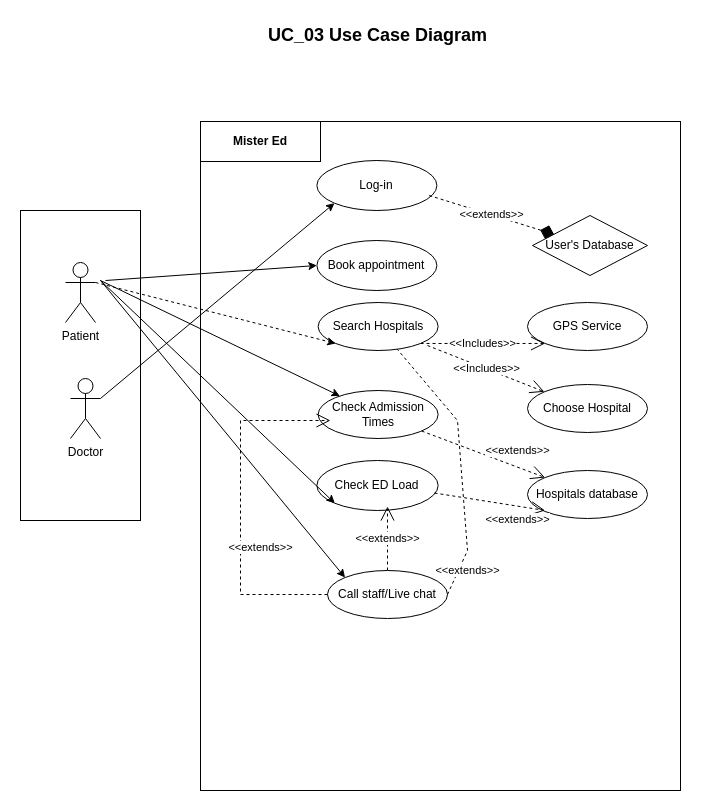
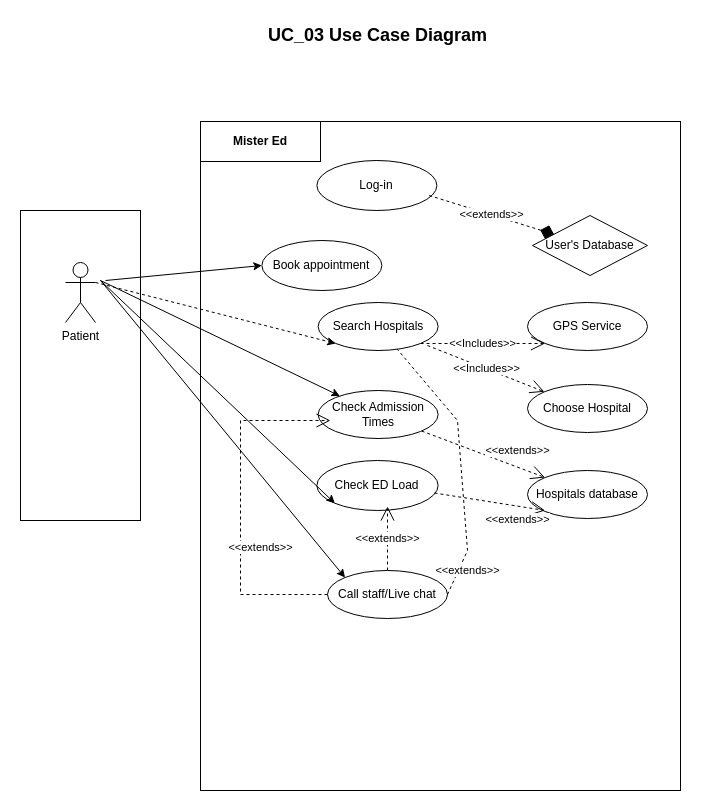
(377, 266) -> (322, 266)
(215, 303) -> none
(86, 409) -> none
